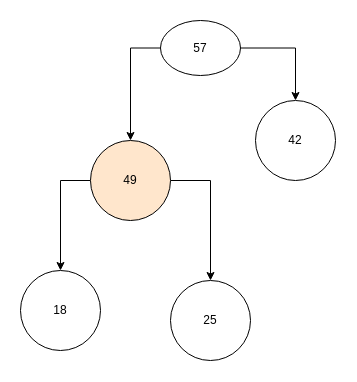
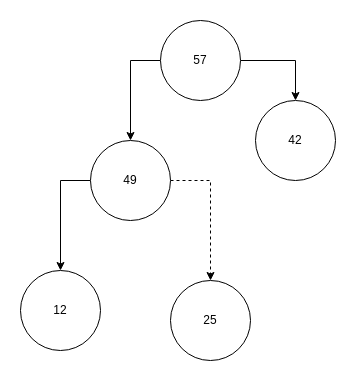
(201, 48) -> (201, 61)
(131, 181) -> (131, 181)
(211, 208) -> (211, 208)
(61, 311) -> (61, 311)
